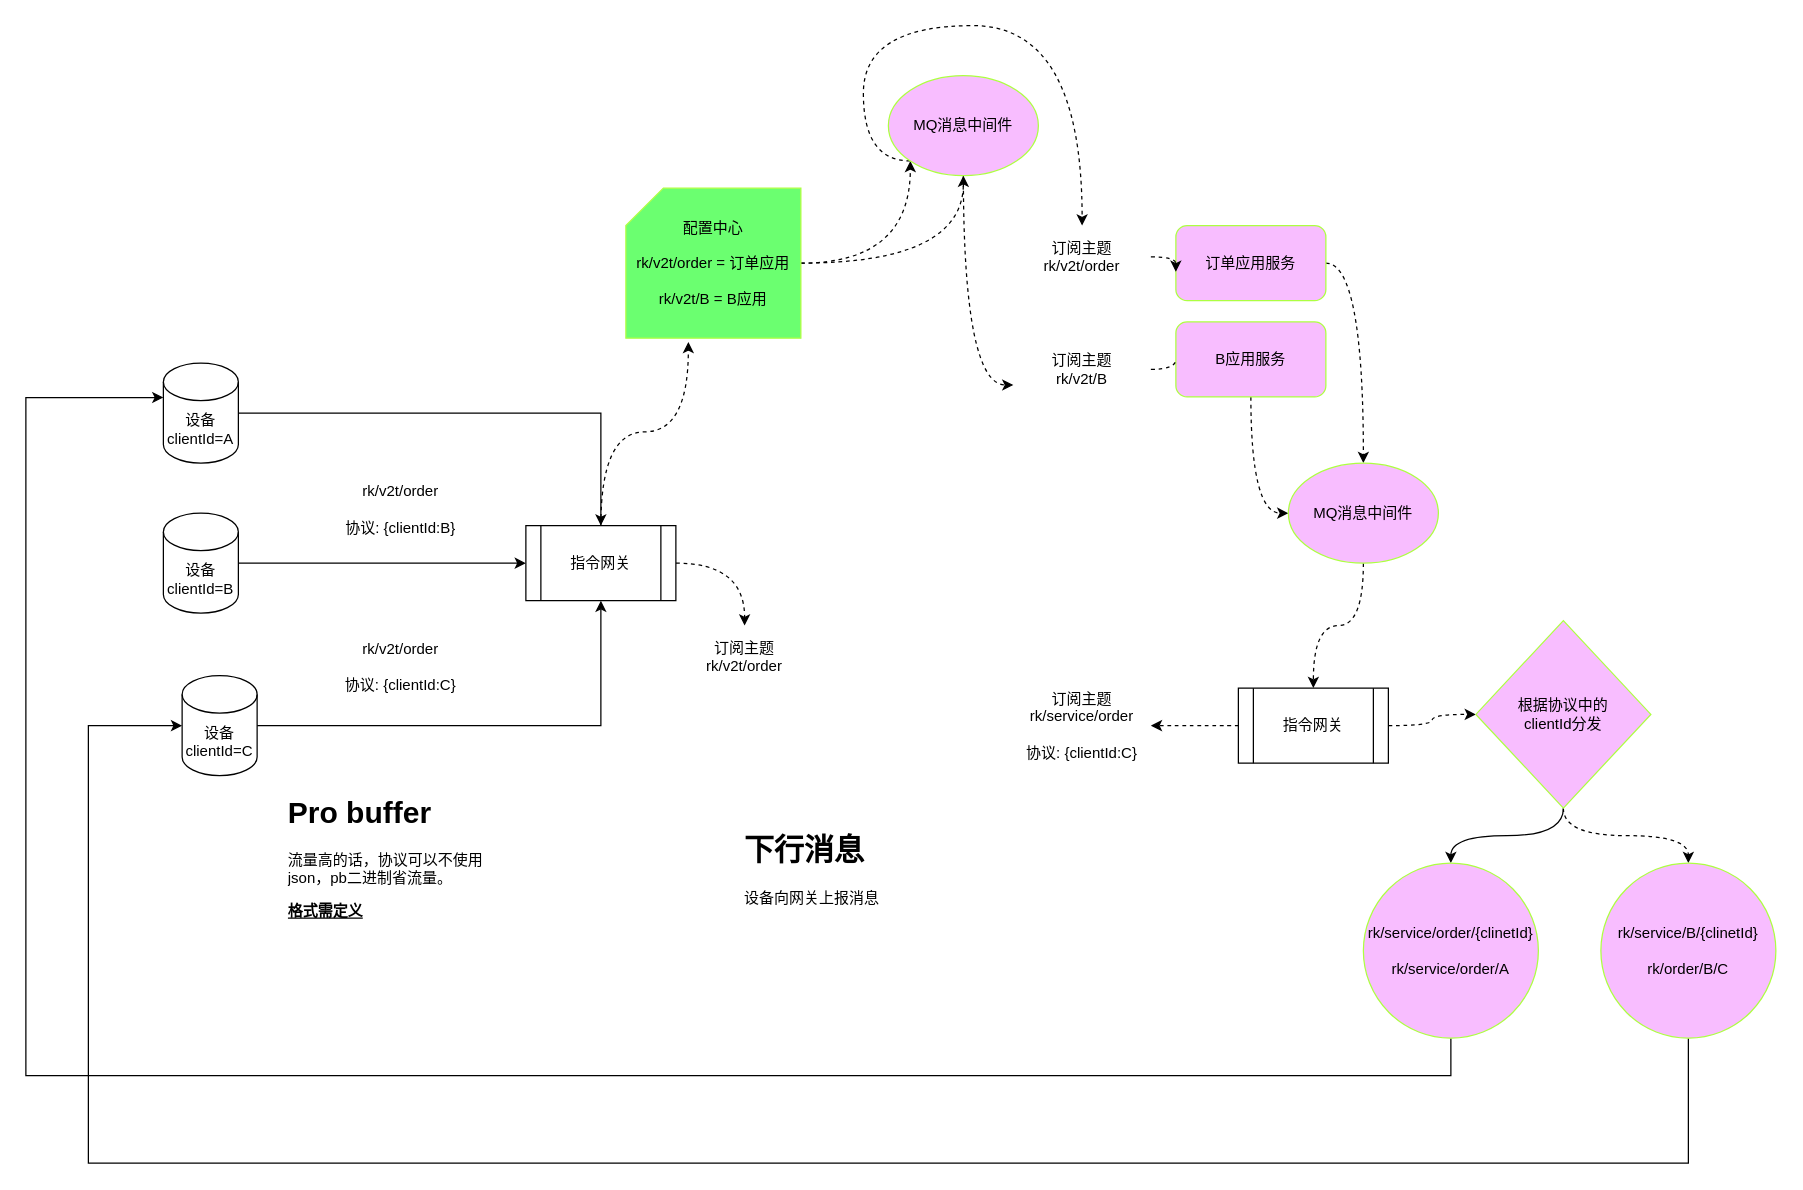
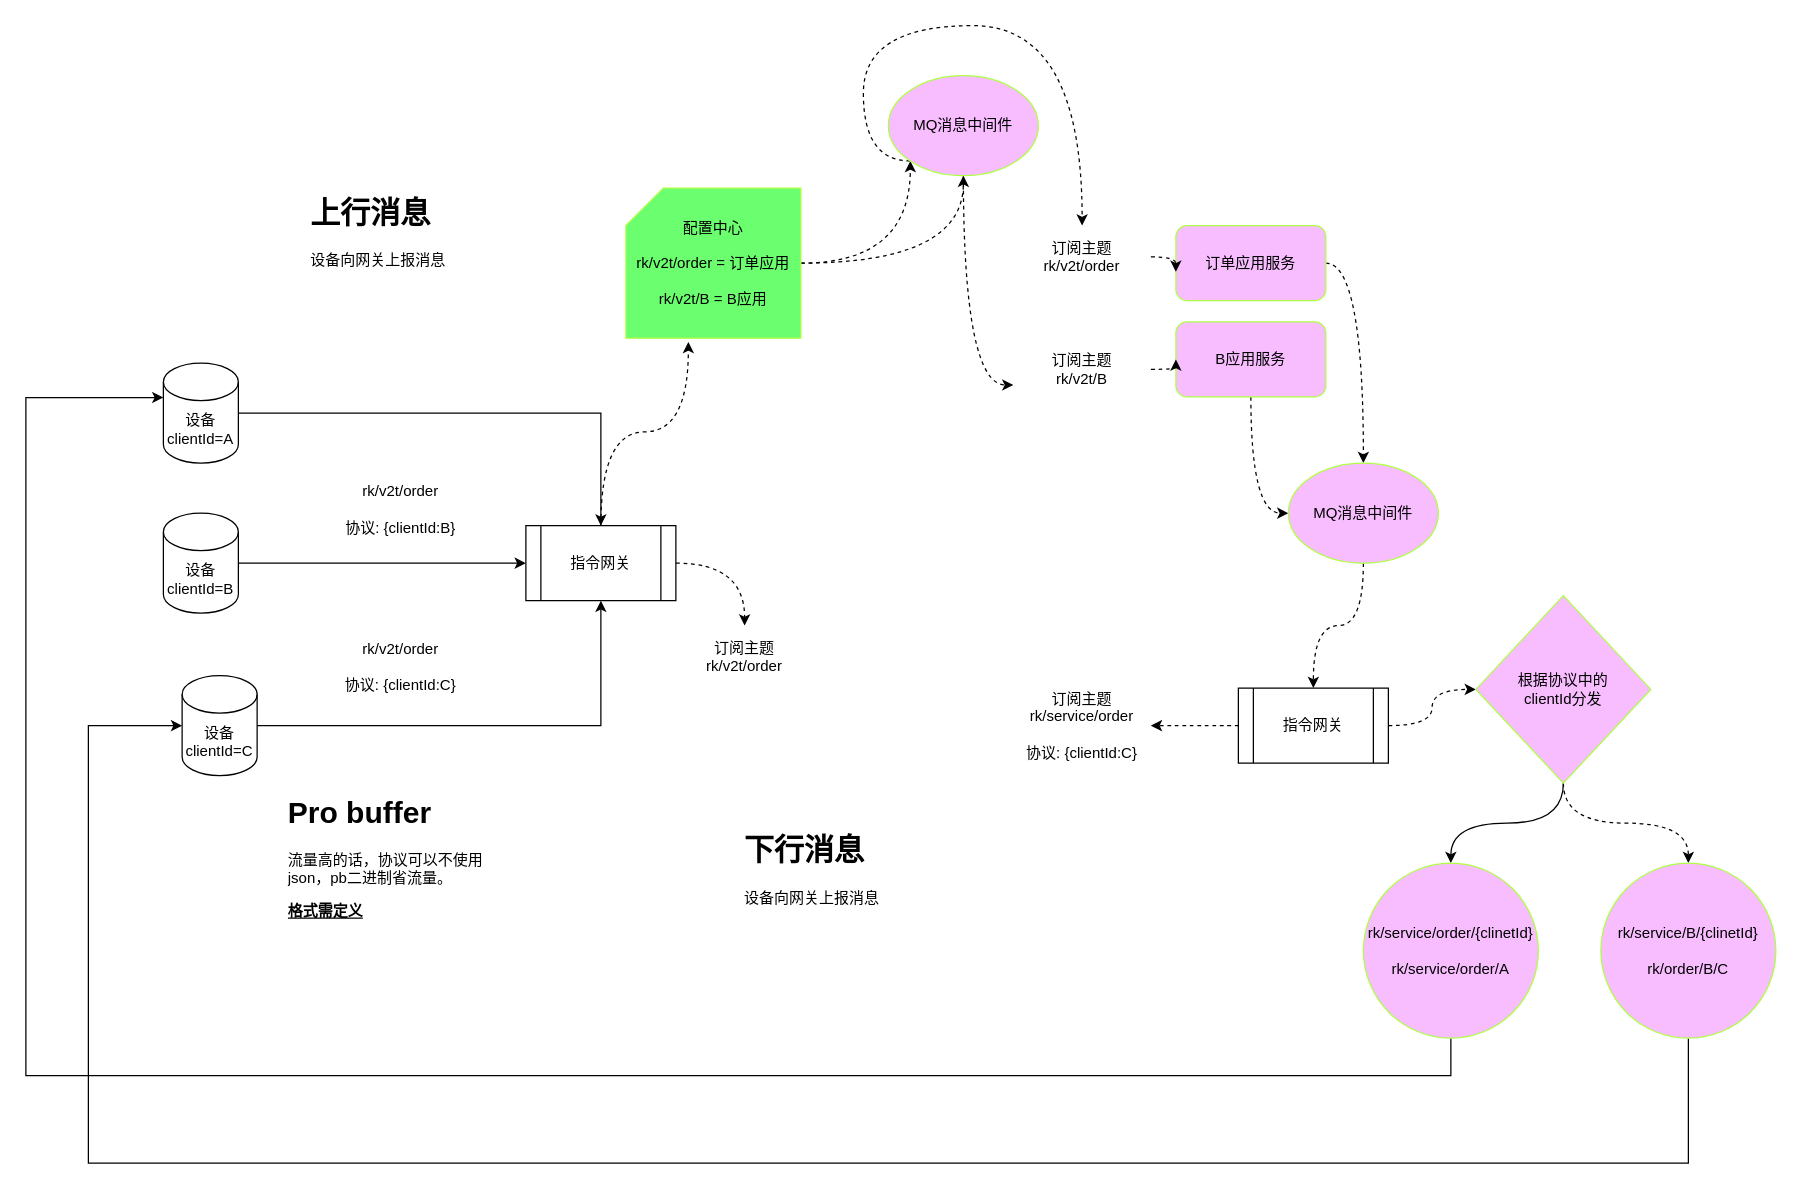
none -> (401, 238)
(1171, 366) -> (1171, 369)
(1563, 714) -> (1563, 689)
